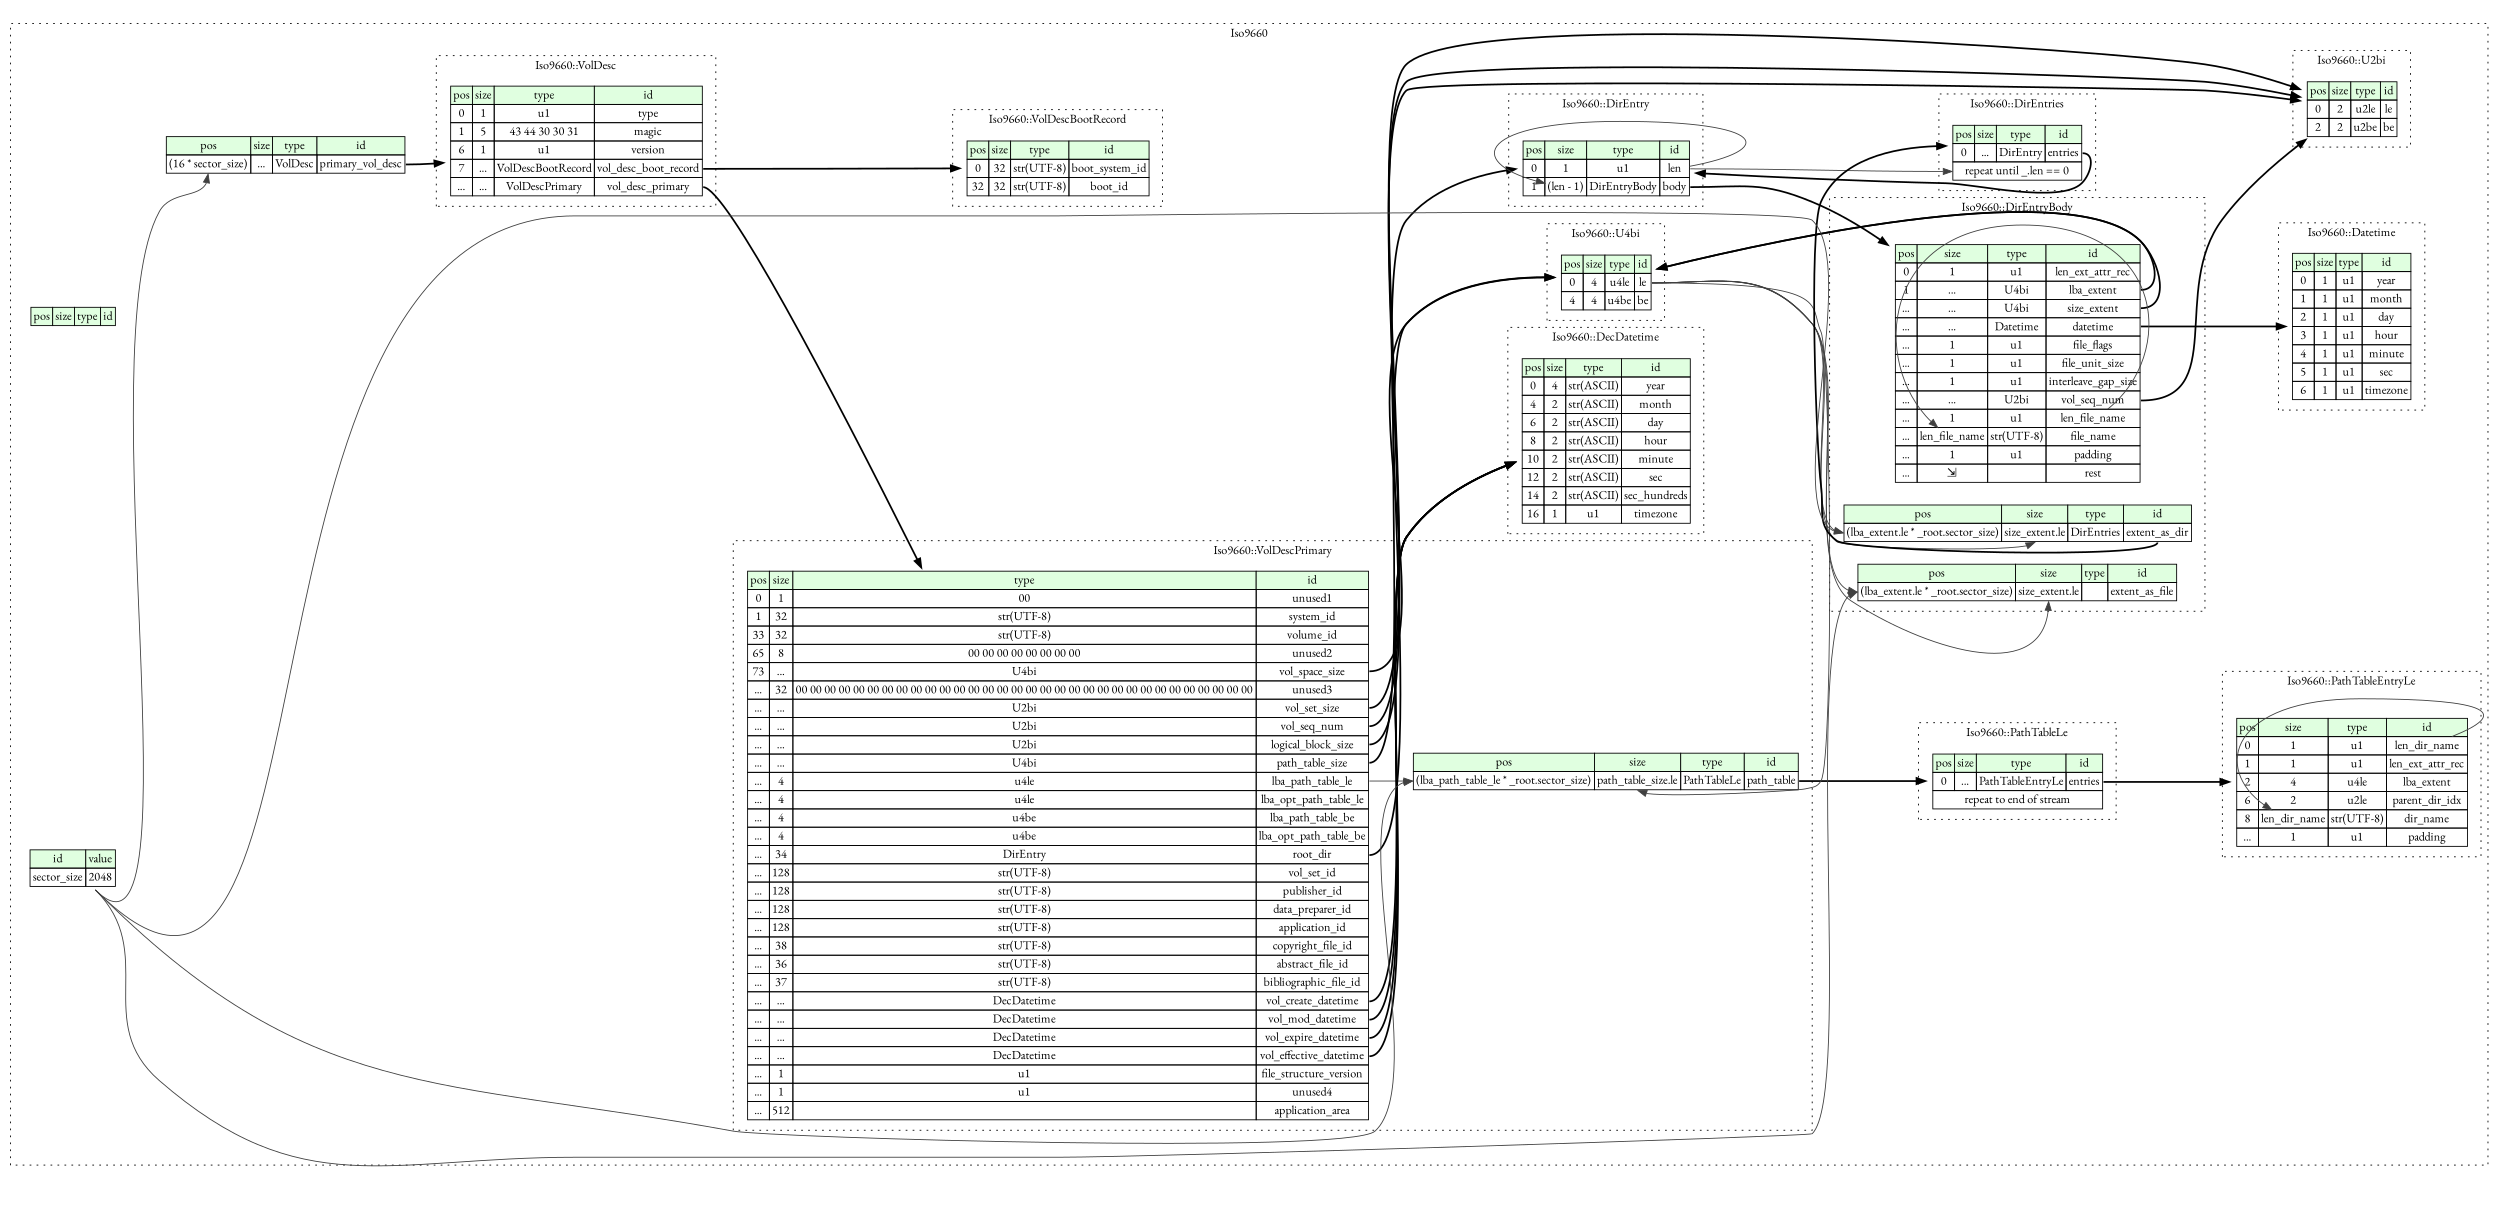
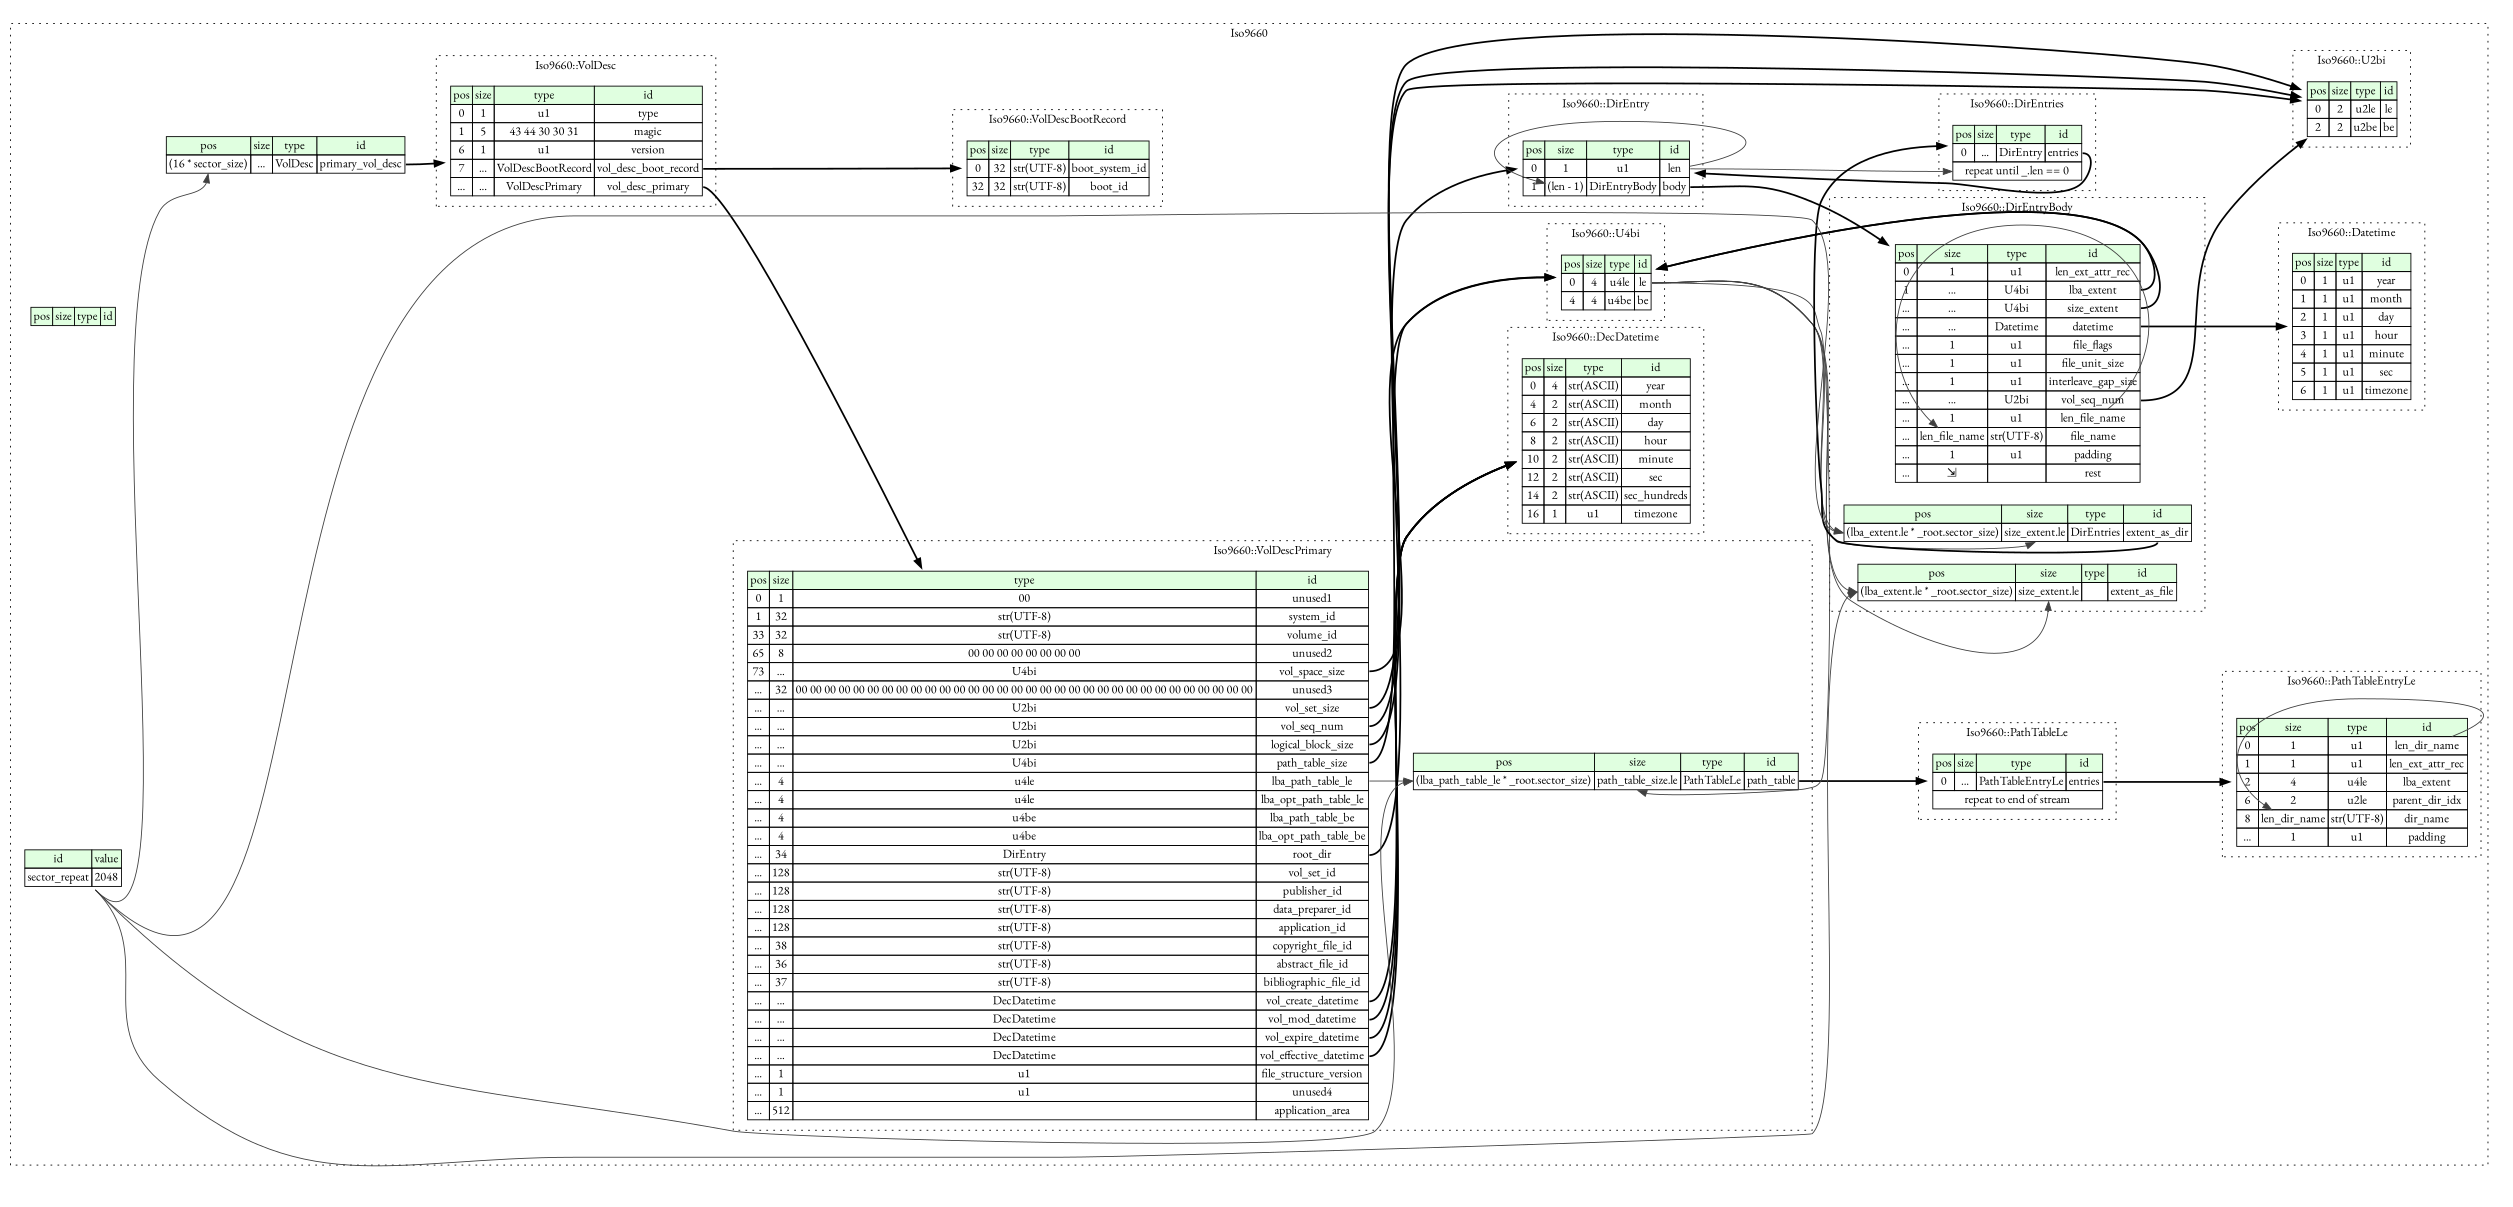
(58, 877) -> (58, 877)
